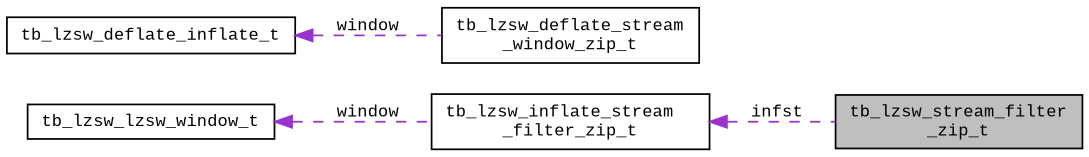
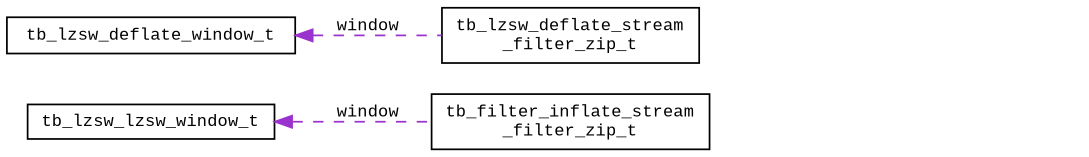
(151, 35) -> (151, 35)
(571, 35) -> (571, 35)
(571, 122) -> (571, 122)
(959, 122) -> none
